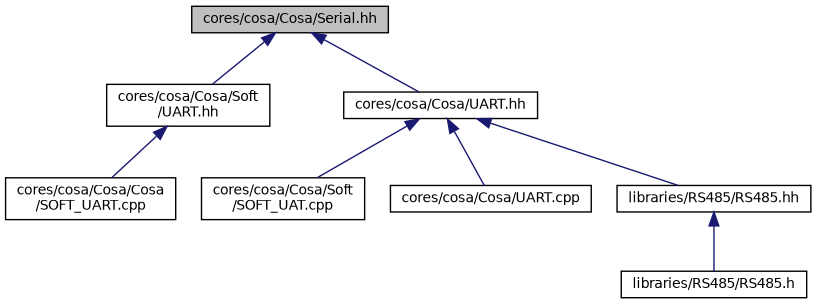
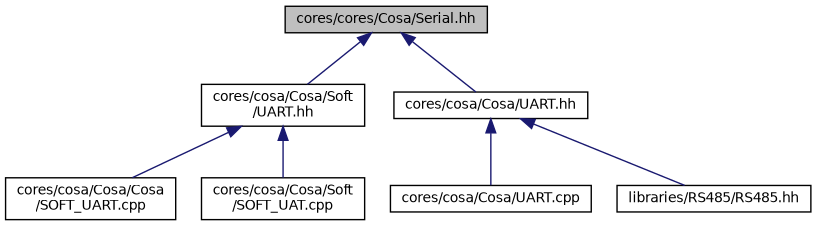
(290, 20) -> (386, 20)
(362, 152) -> (283, 159)
(714, 284) -> none
